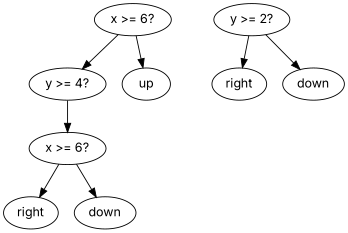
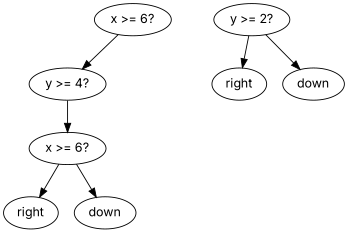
(146, 84) -> none
